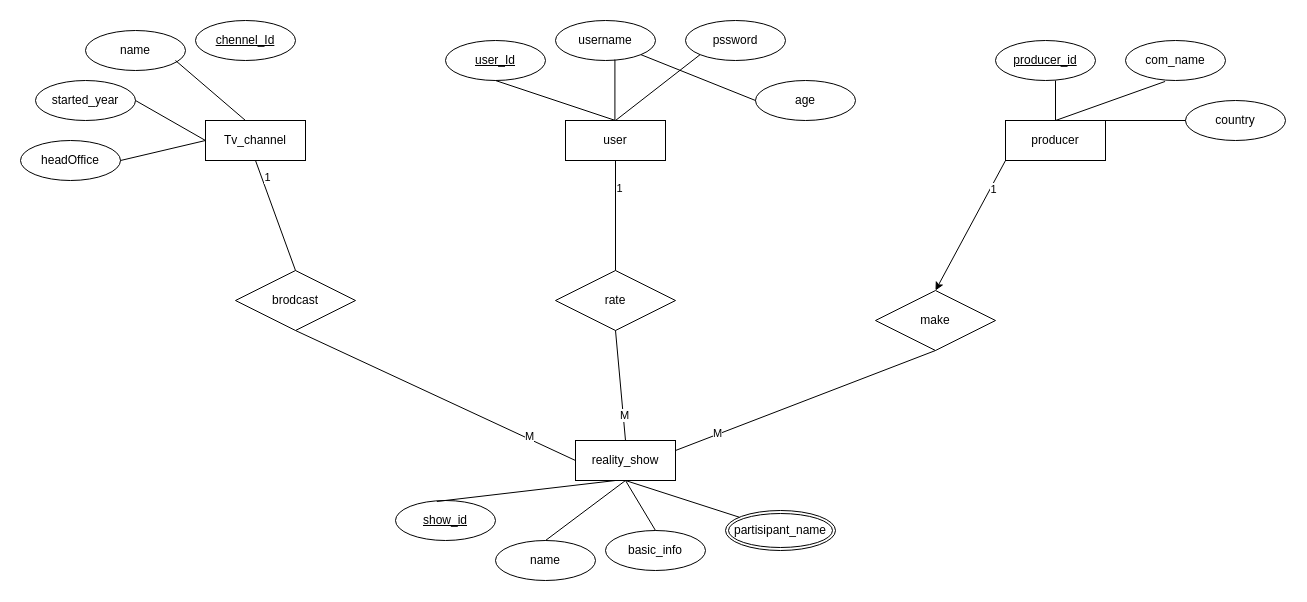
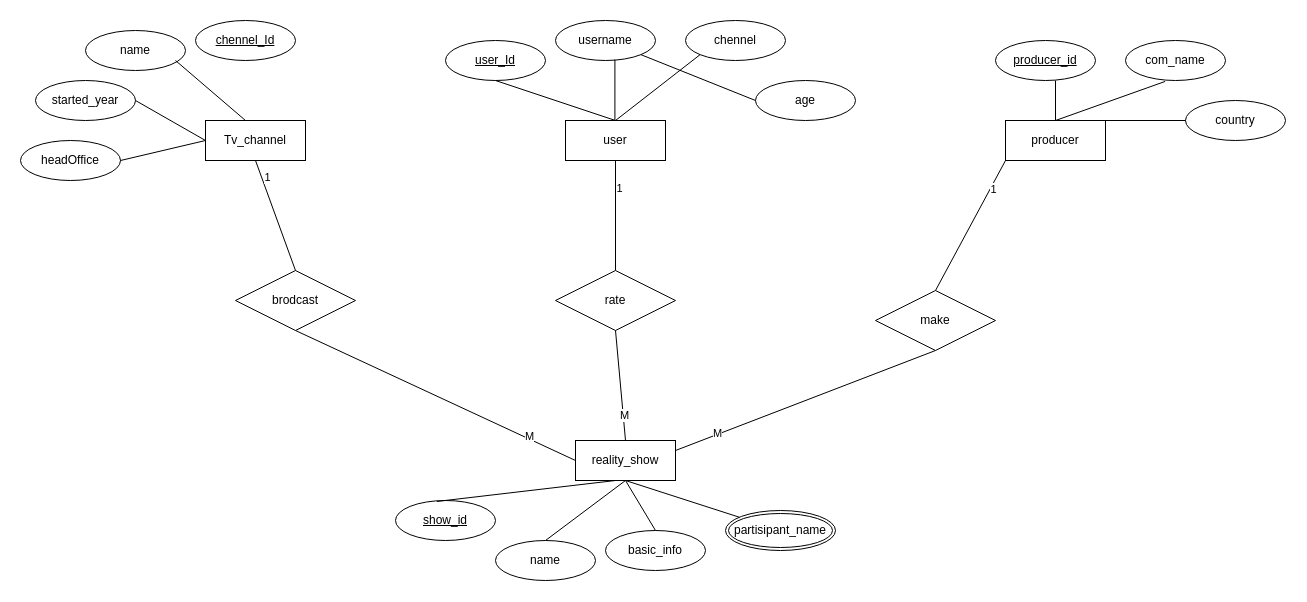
(736, 41) -> (736, 41)
(939, 283) -> (938, 286)
